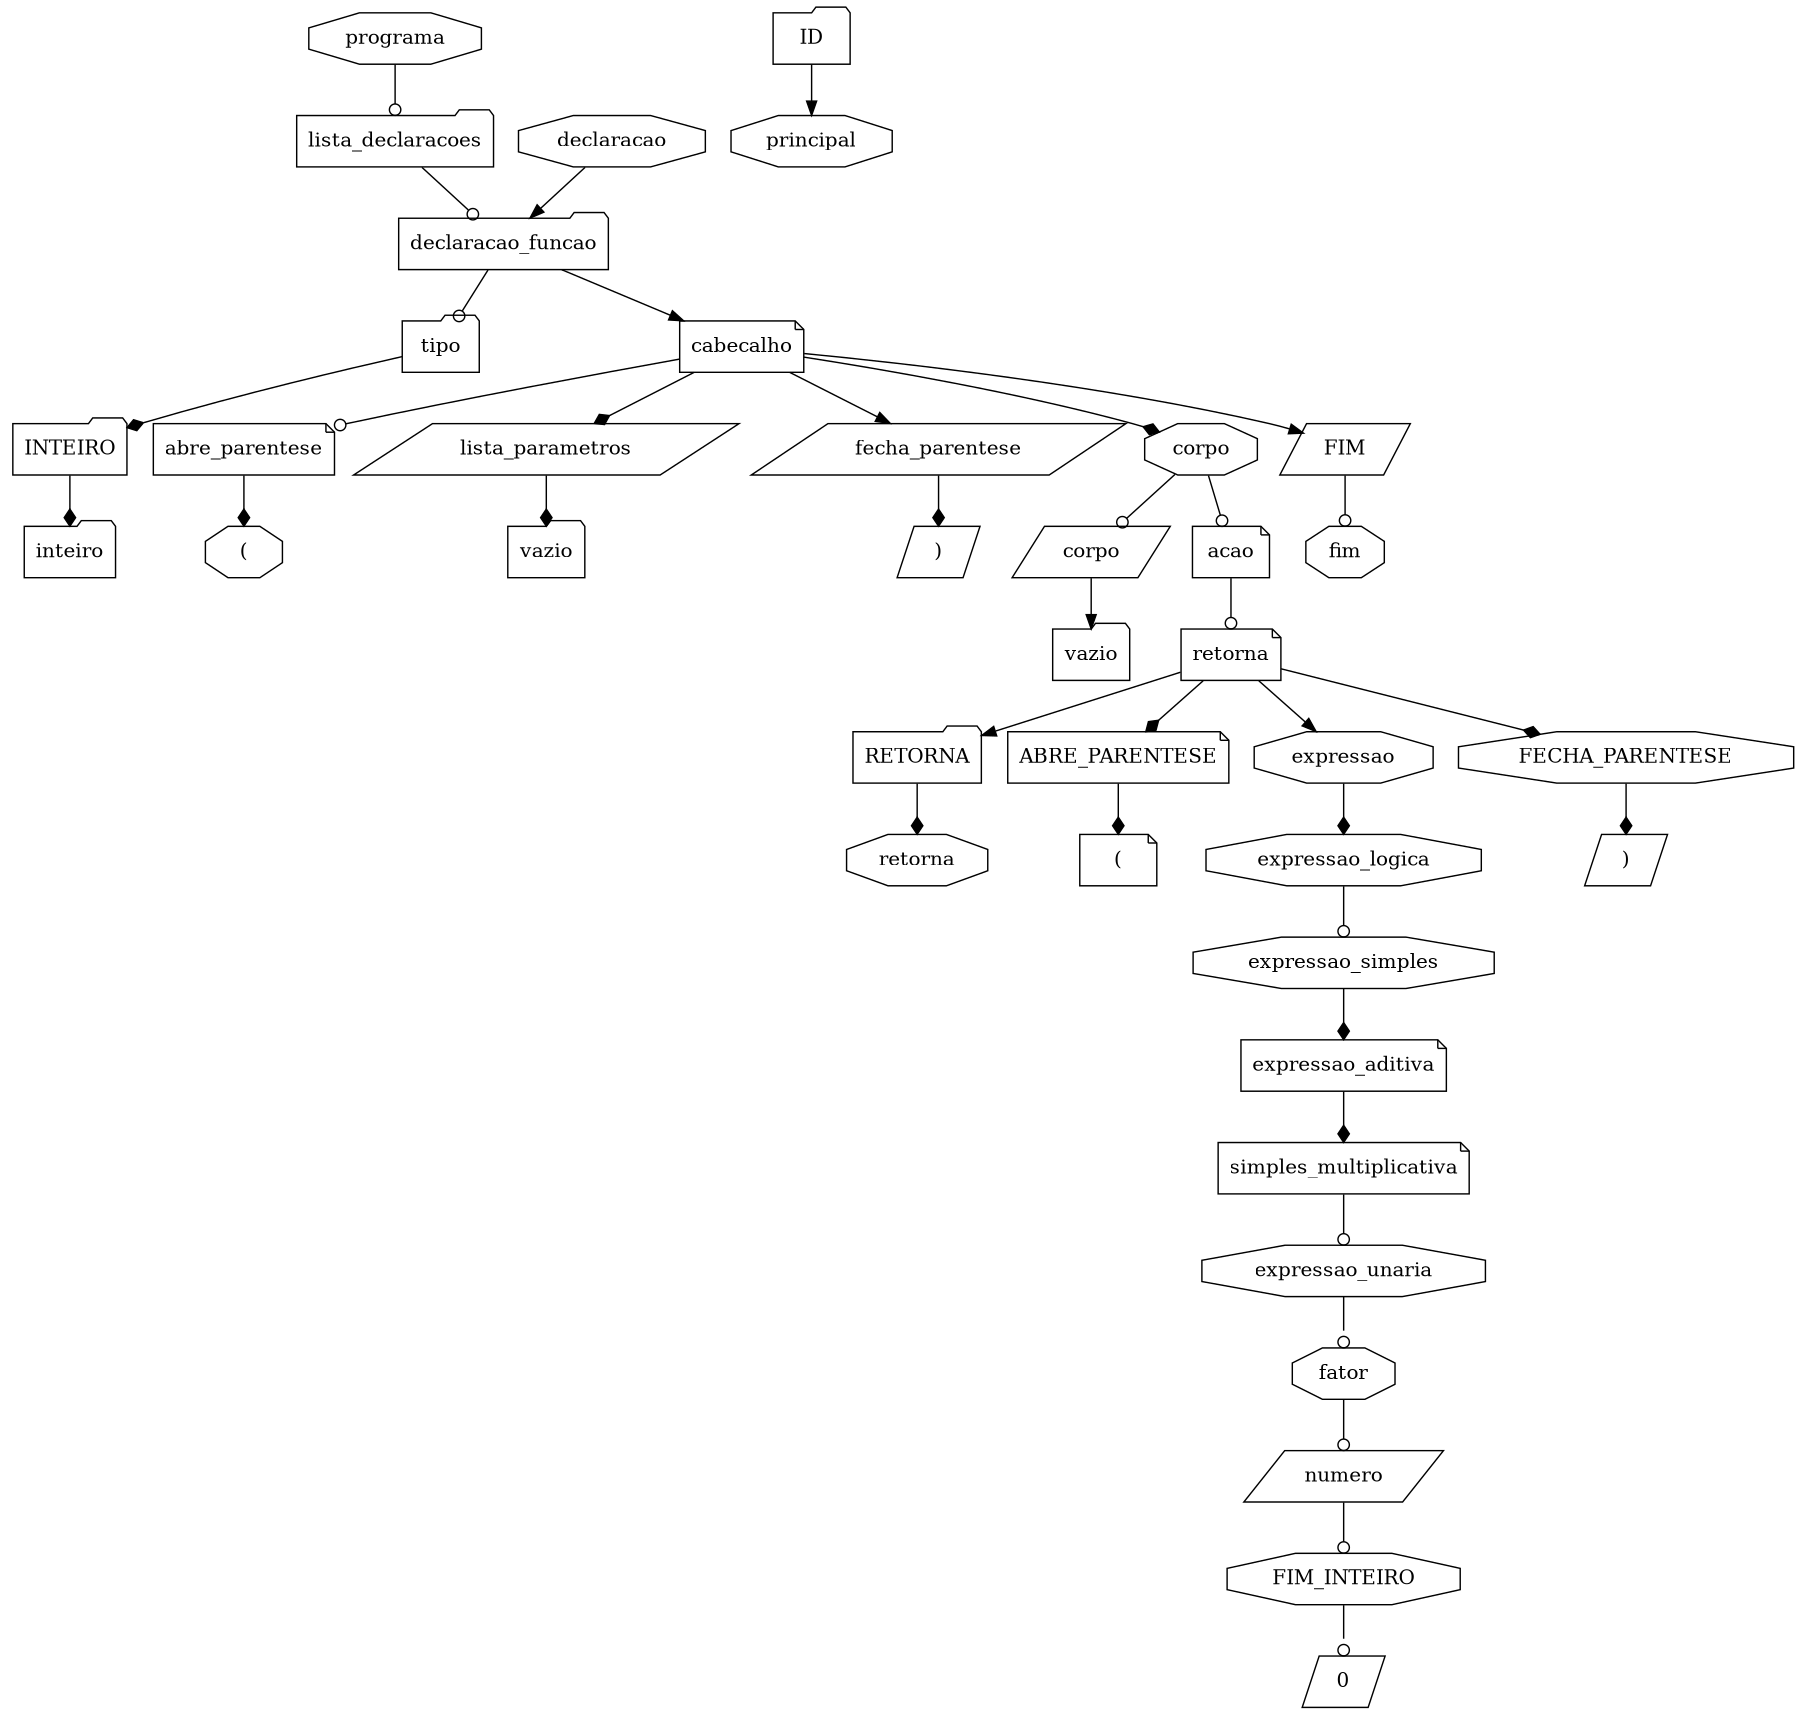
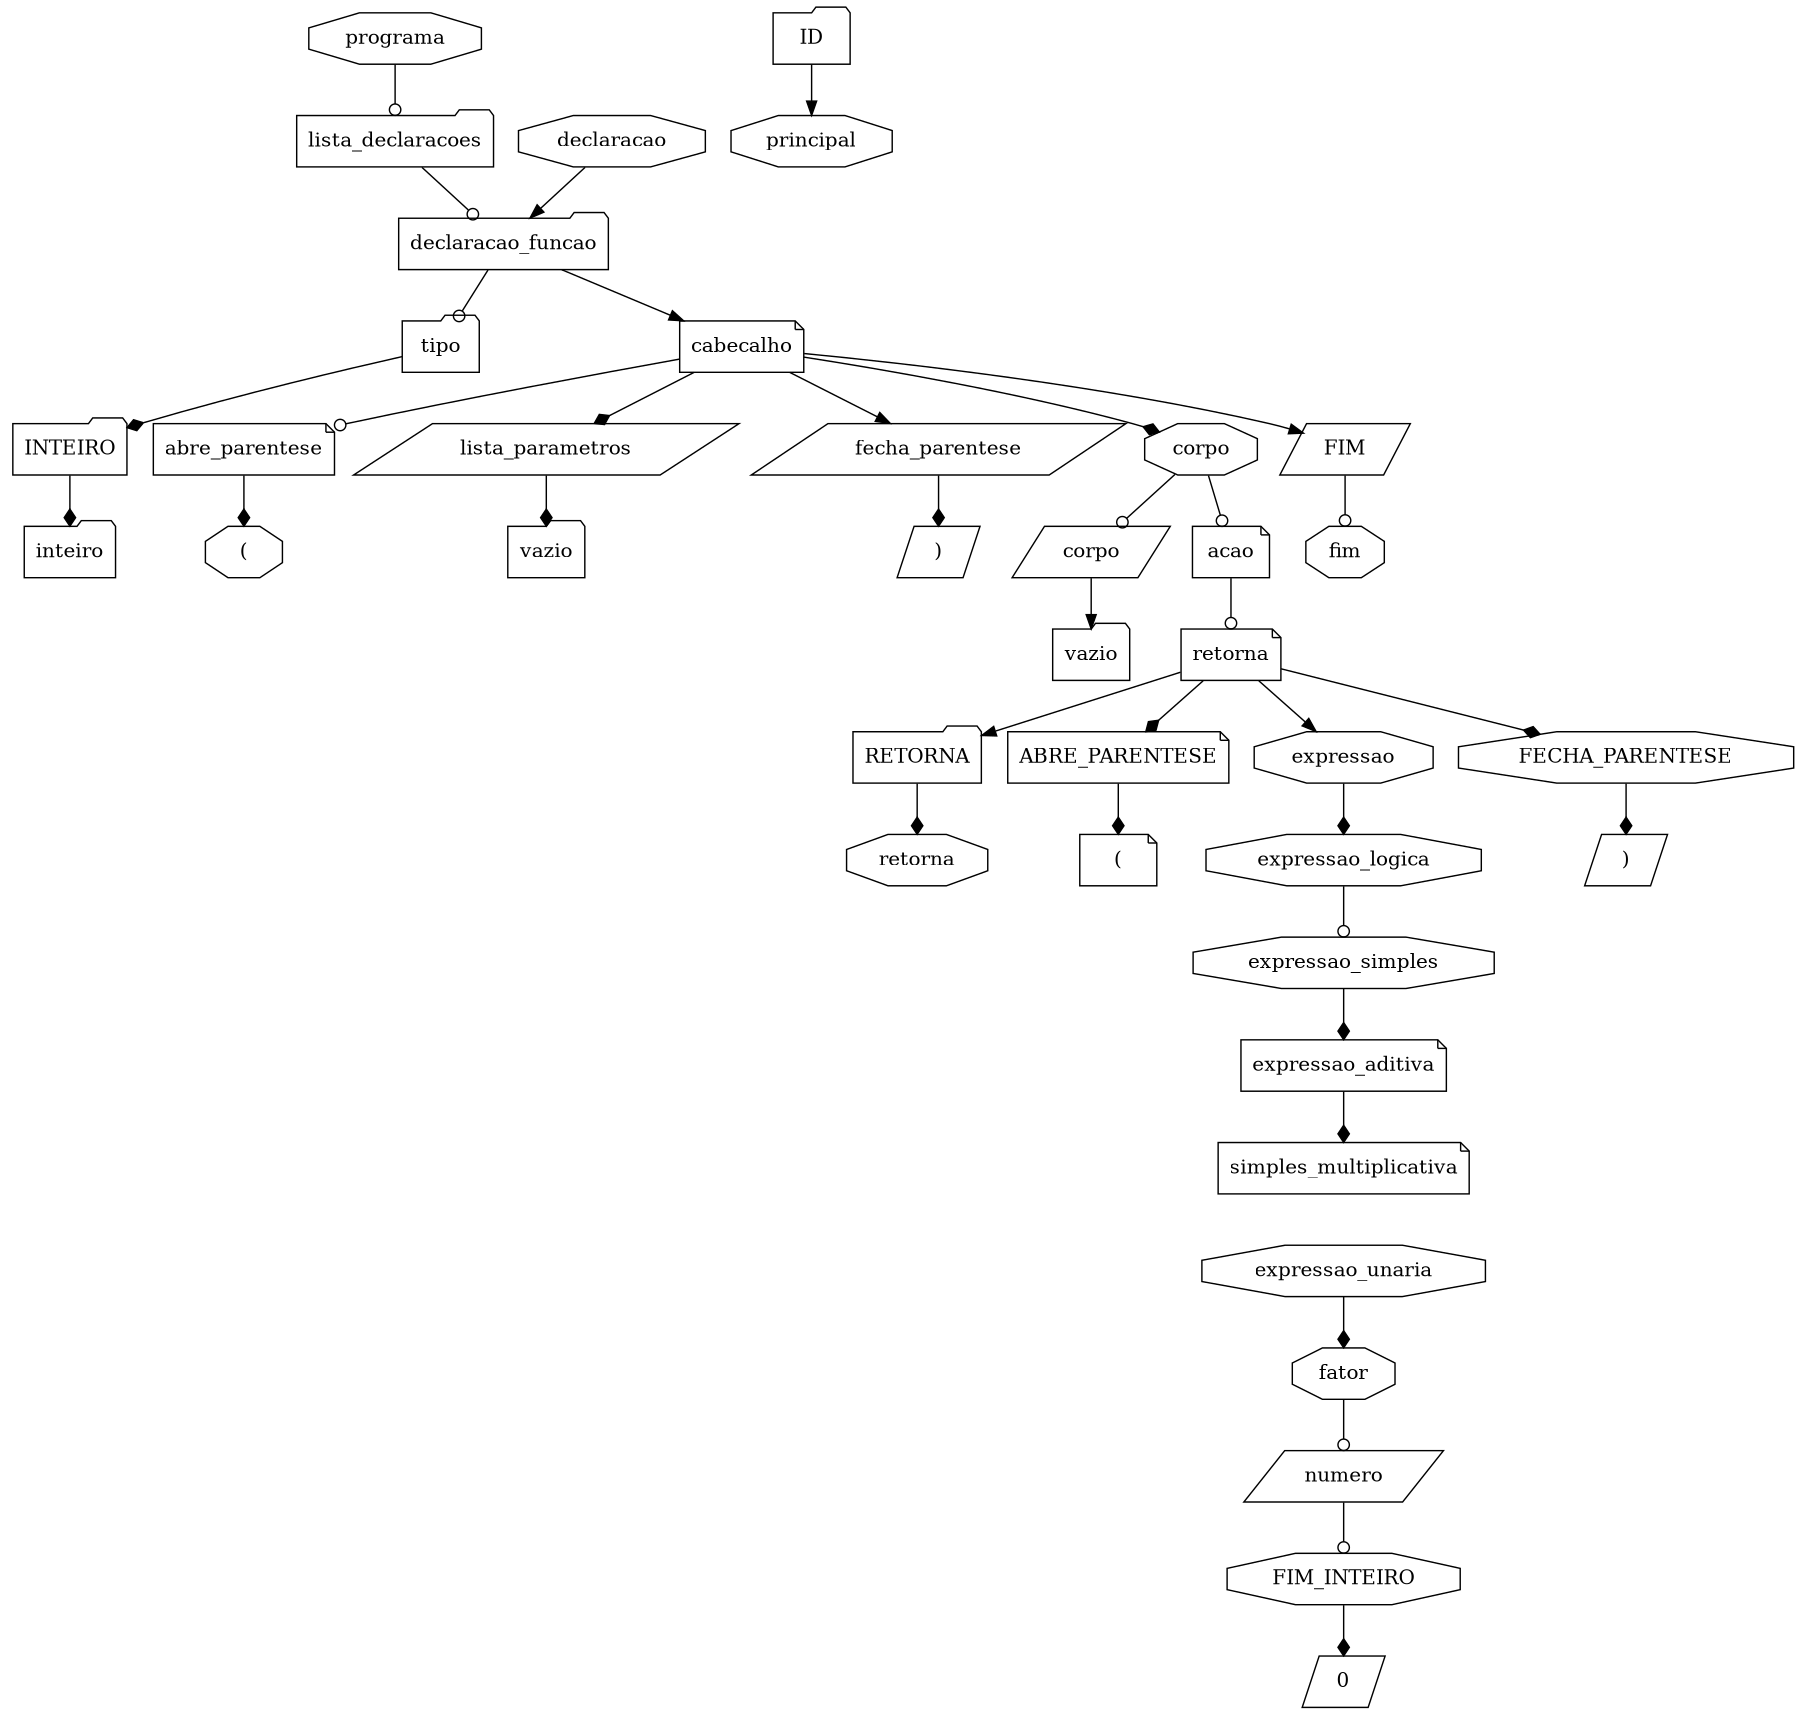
(1344, 1214) -> none
(1344, 1314) -> (1344, 1314)
(1344, 1622) -> (1344, 1622)
